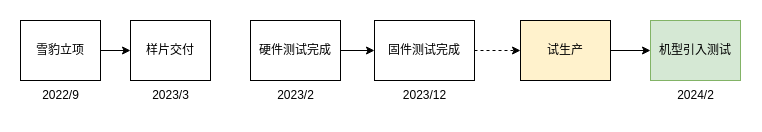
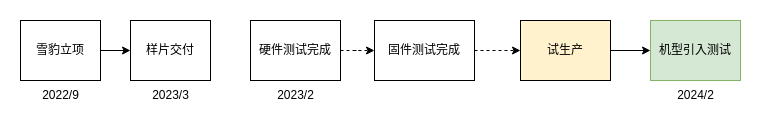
(360, 51) -> (360, 51)
(425, 96) -> none
